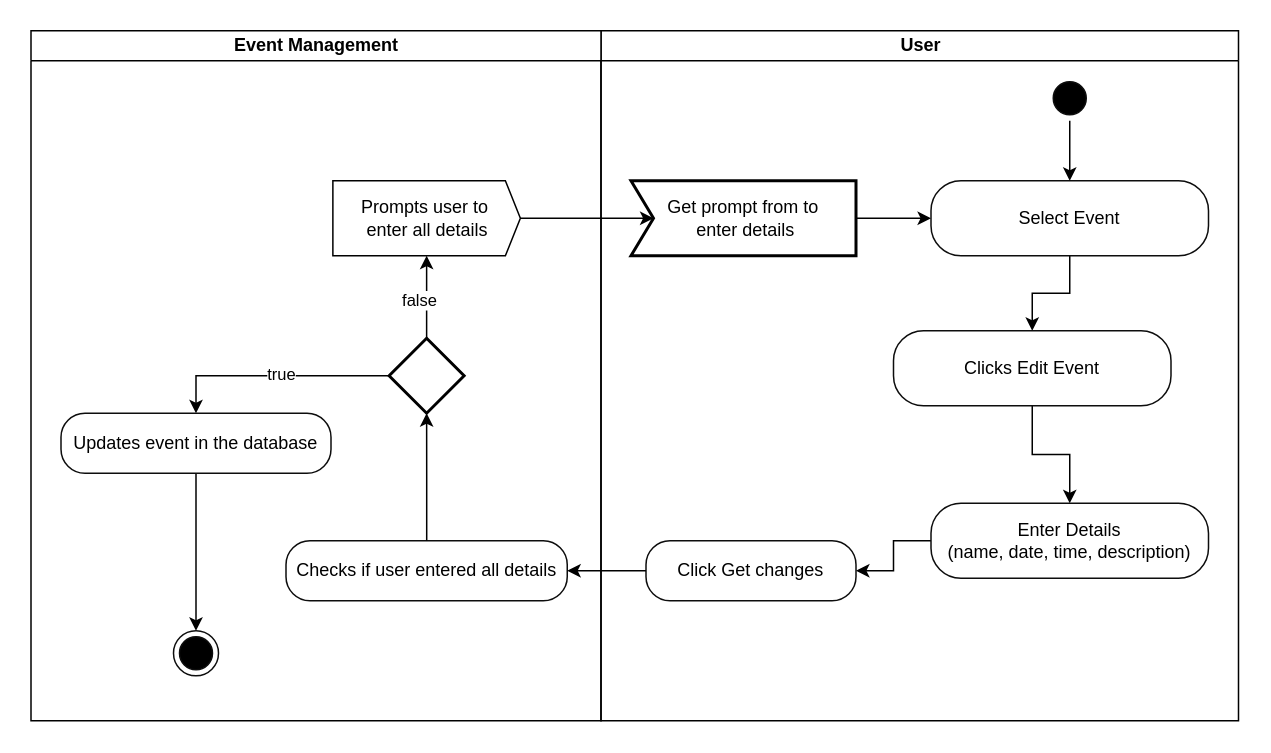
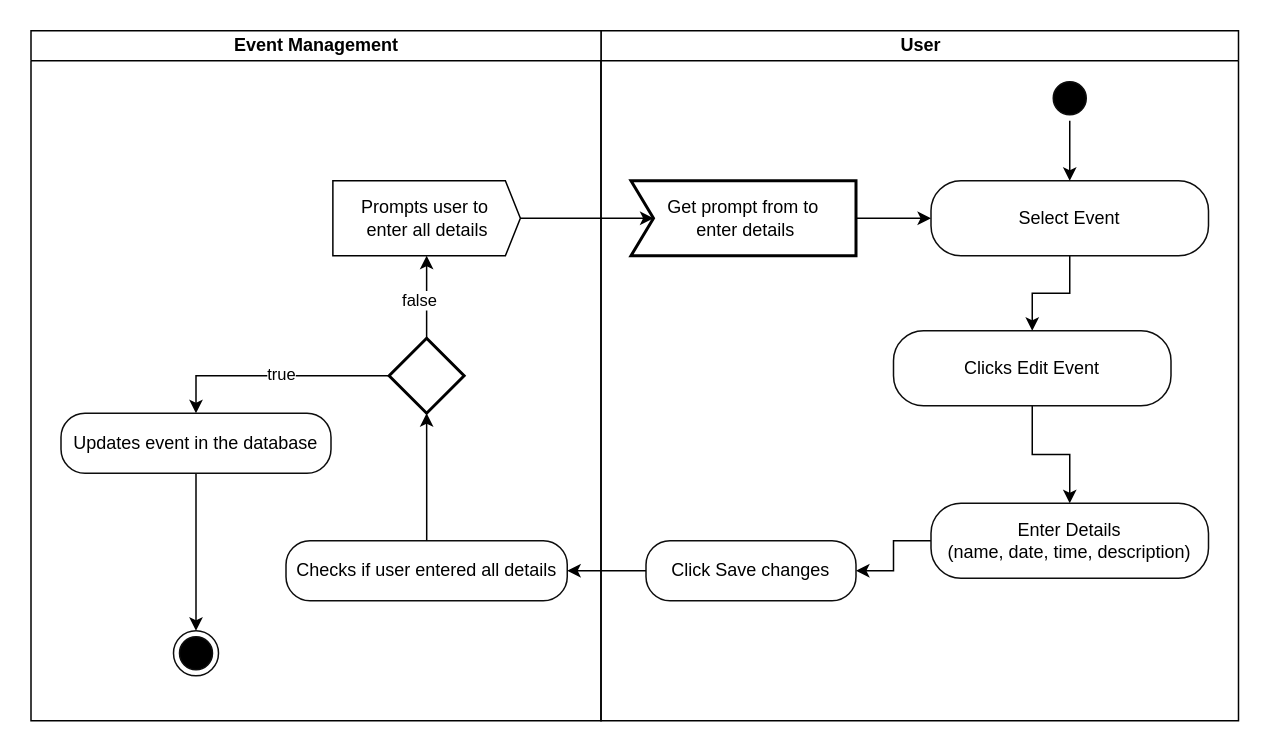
(751, 571) -> (751, 571)
